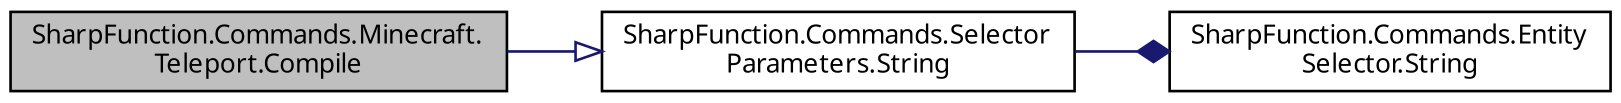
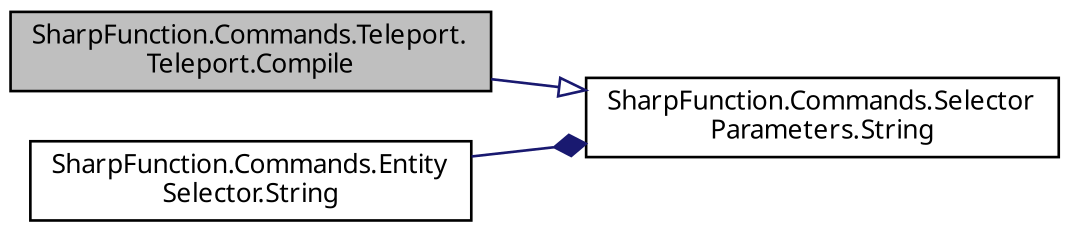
(259, 51) -> (251, 51)
(1106, 51) -> (513, 152)
